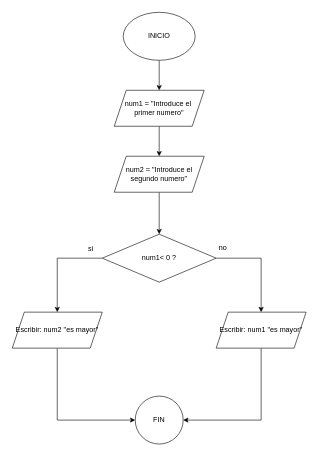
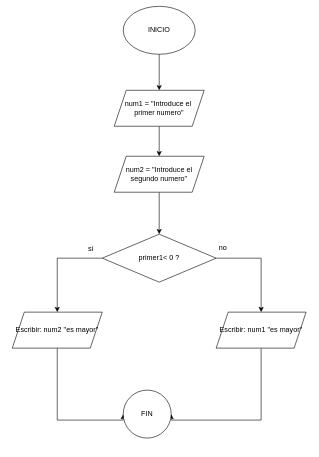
(159, 36) -> (159, 30)
(159, 258) -> (159, 258)
(159, 420) -> (147, 414)
